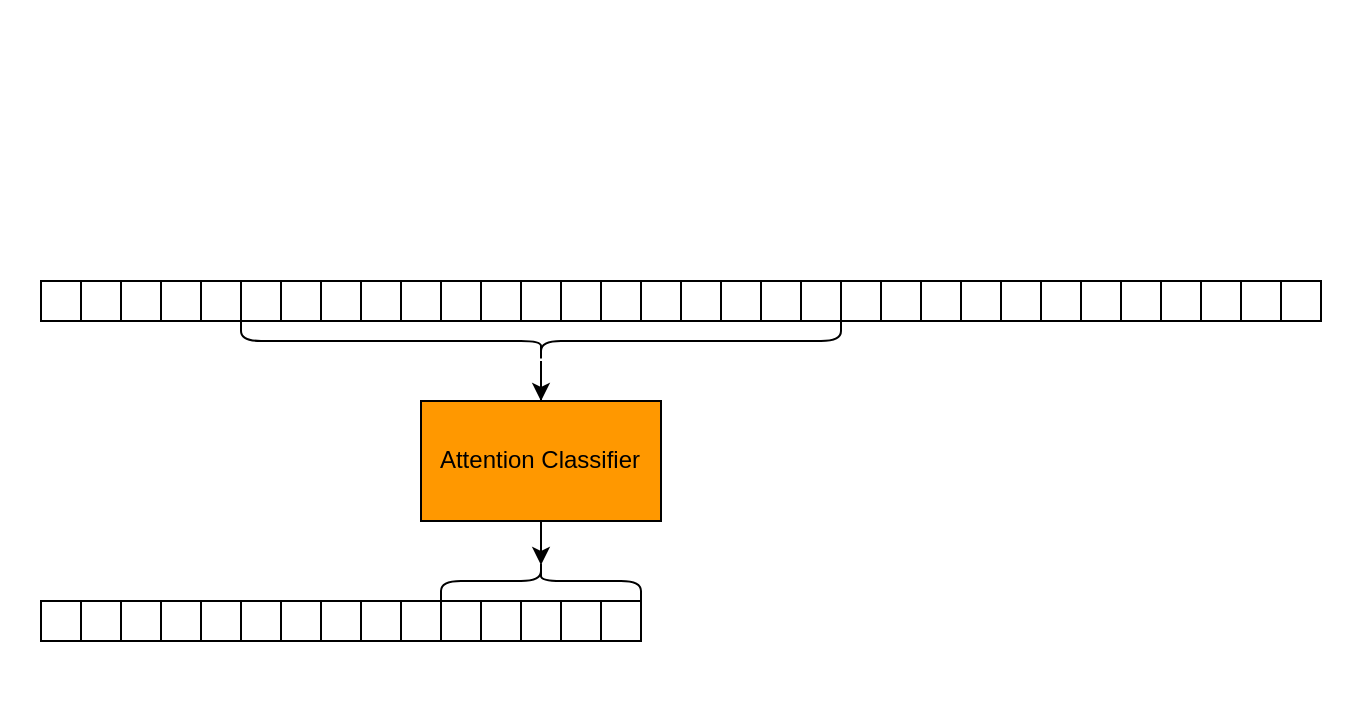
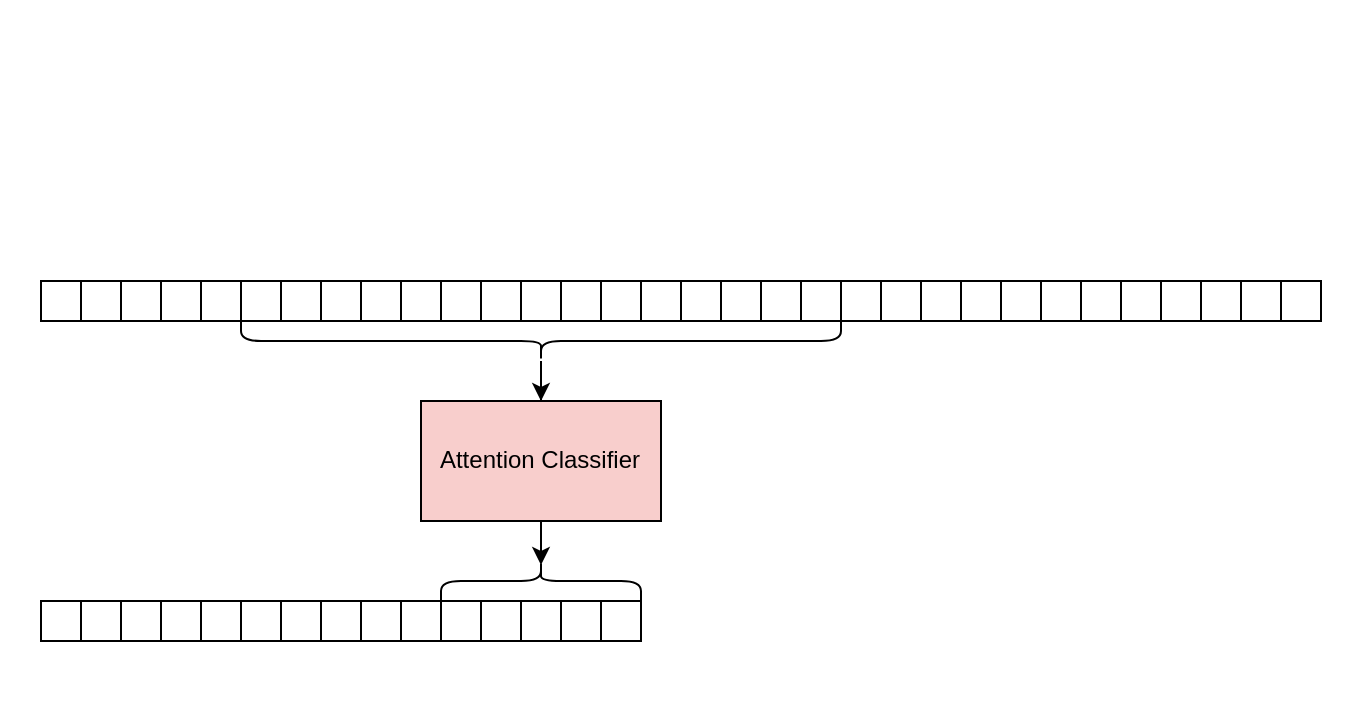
(541, 461) -> (541, 461)
